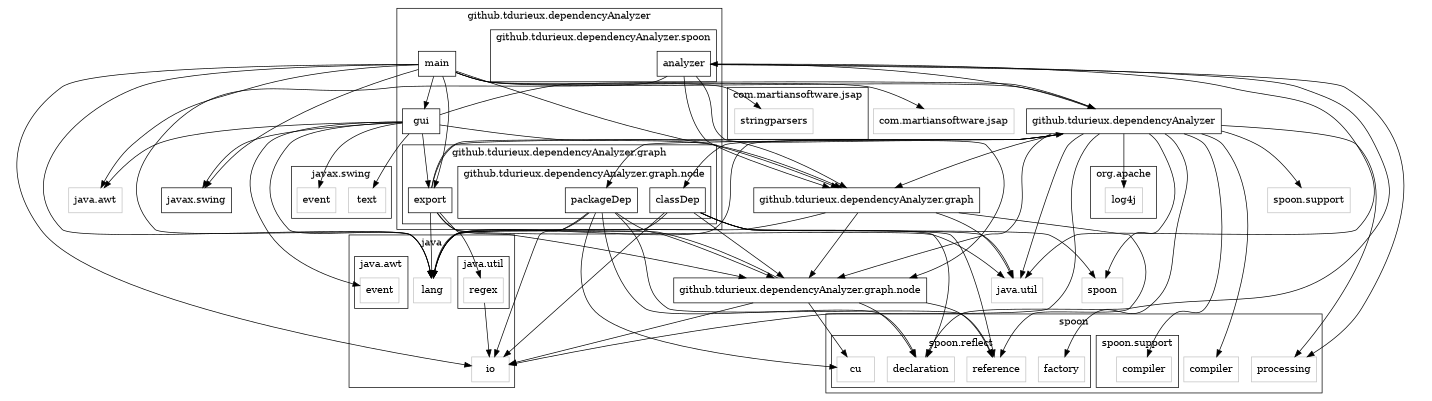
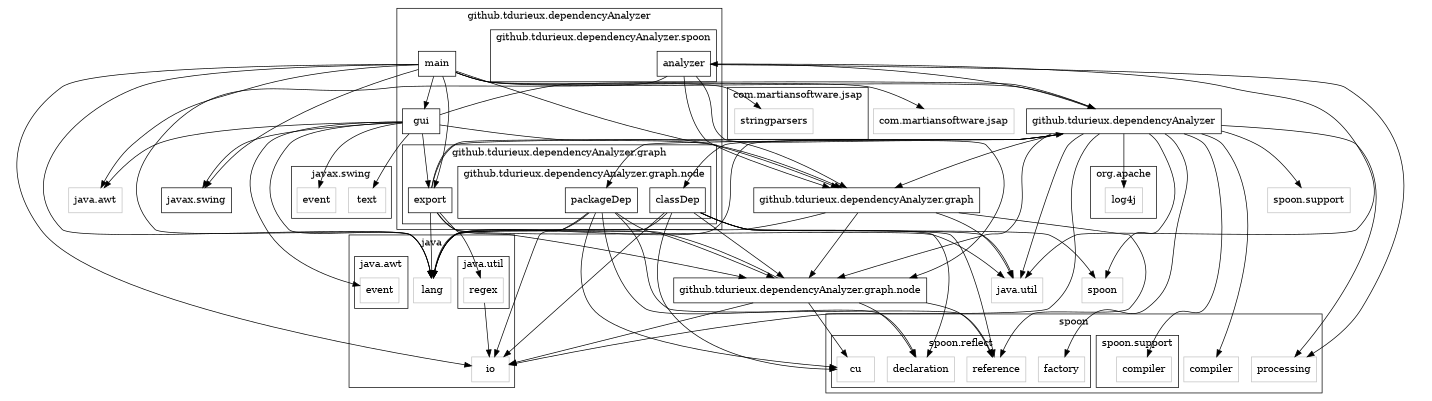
(1339, 104) -> none
none -> (702, 339)
